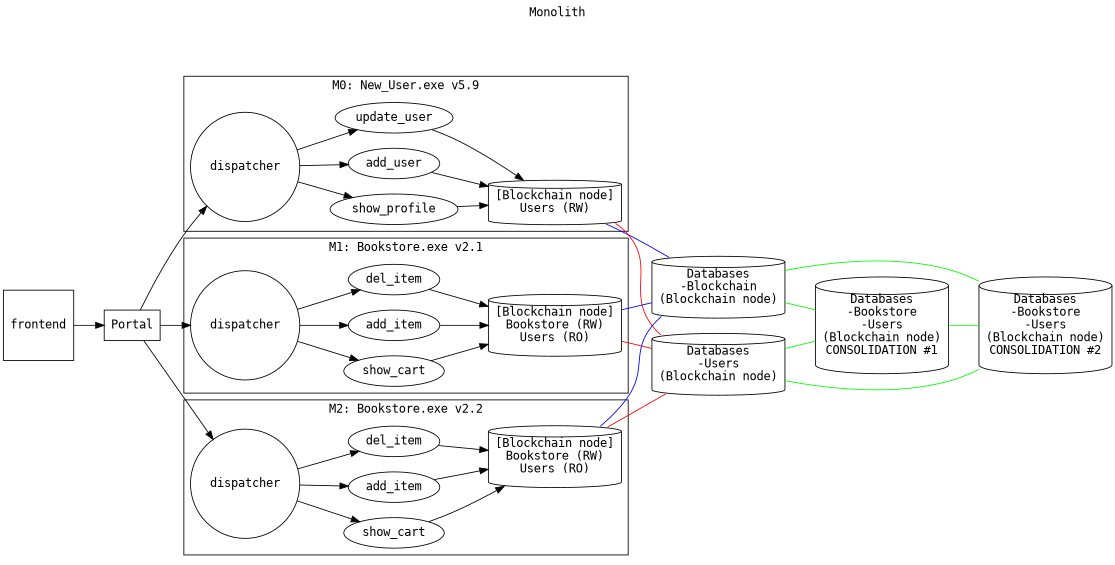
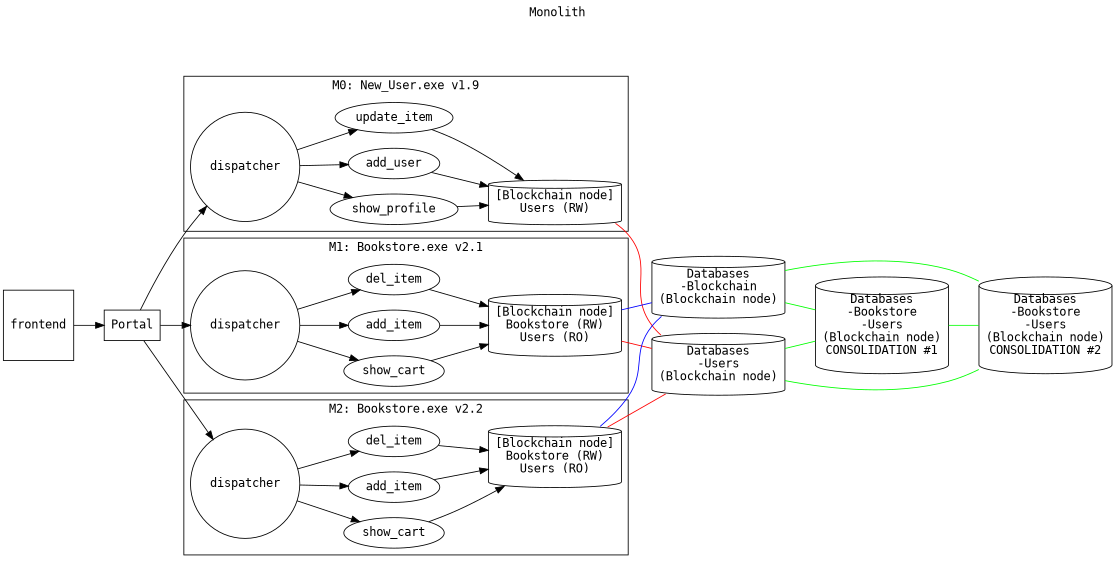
(406, 86) -> (406, 86)
(394, 118) -> (394, 118)
(638, 240) -> none
